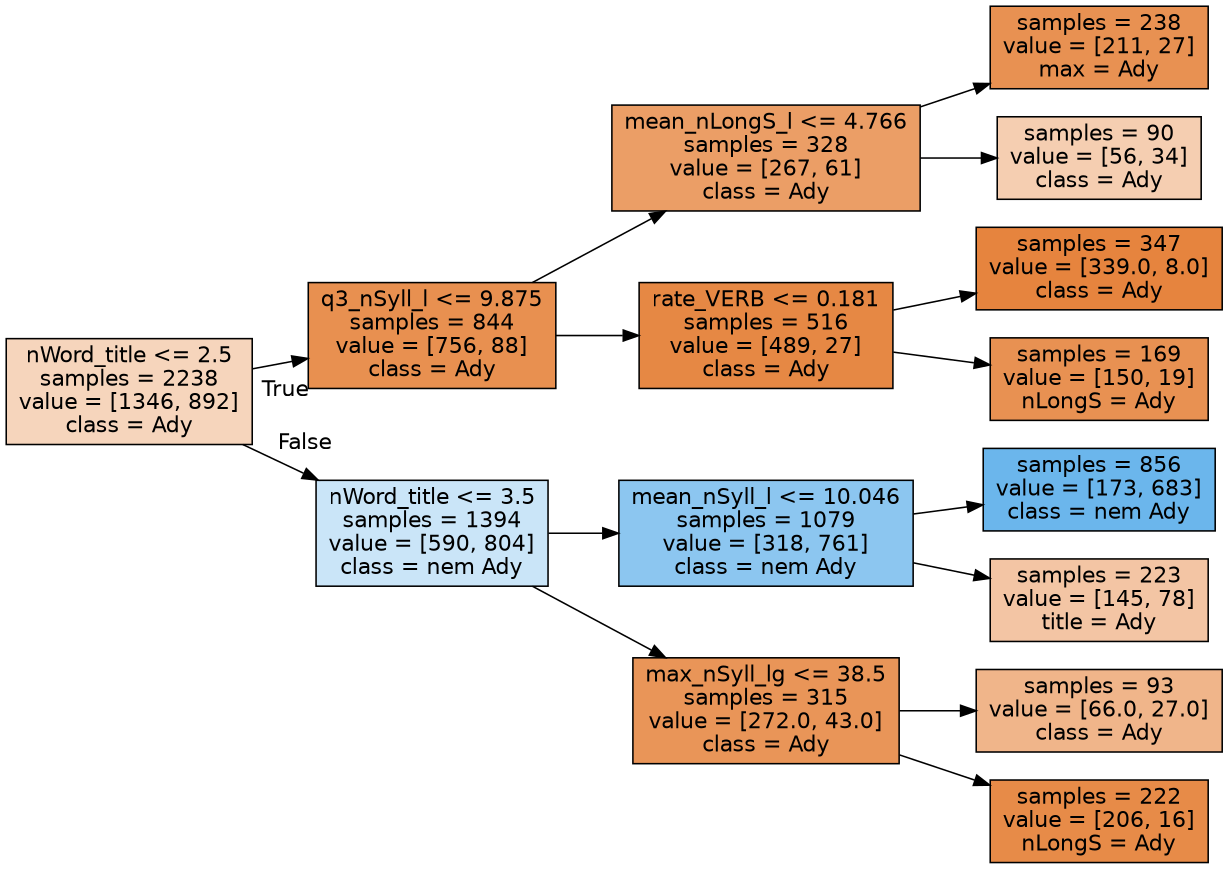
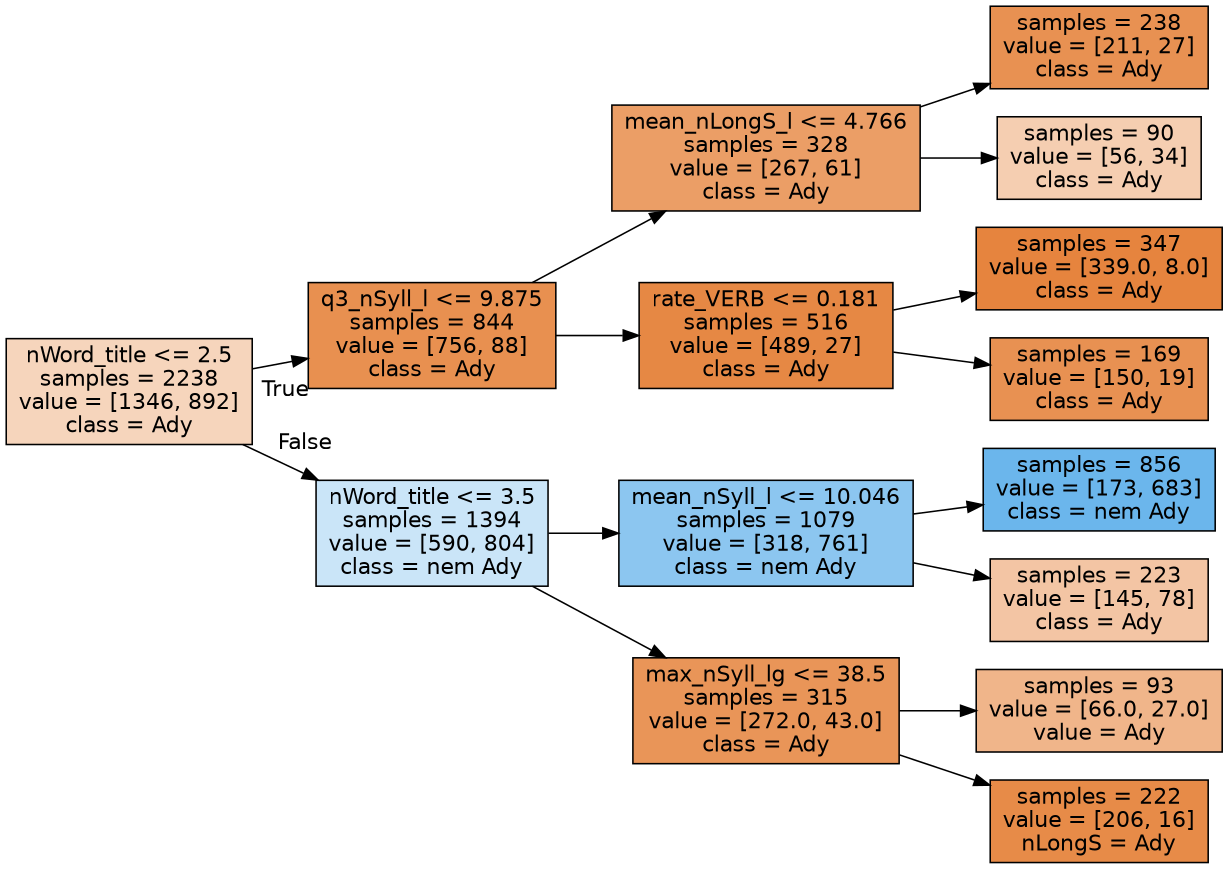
(1099, 47) -> (1099, 47)
(1099, 379) -> (1099, 379)
(1099, 600) -> (1099, 600)
(1099, 711) -> (1099, 711)
